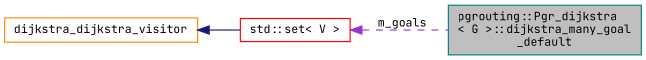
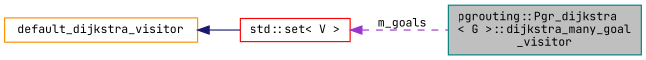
(101, 30) -> (101, 30)
(545, 30) -> (545, 30)
